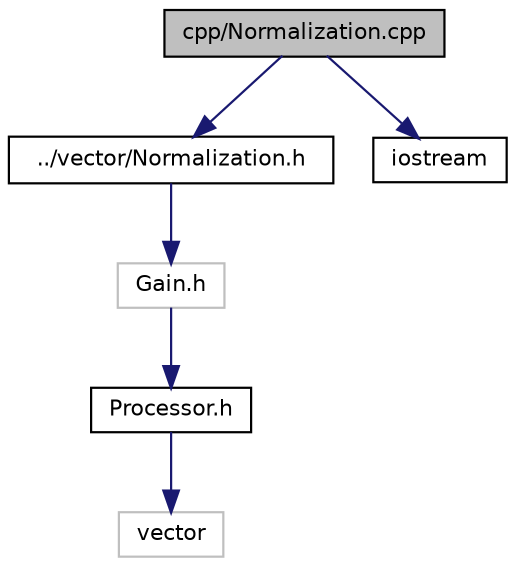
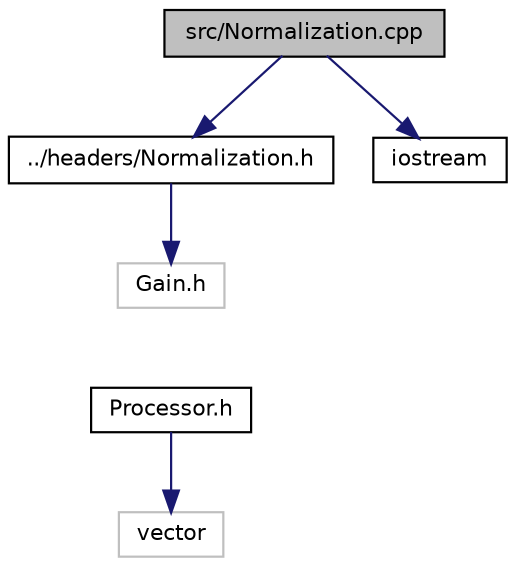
(304, 33) -> (304, 33)
(171, 160) -> (171, 160)
(171, 337) -> none
